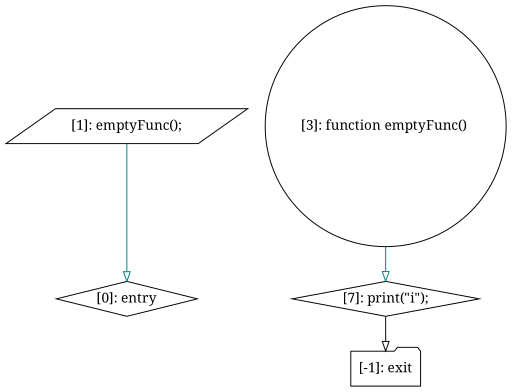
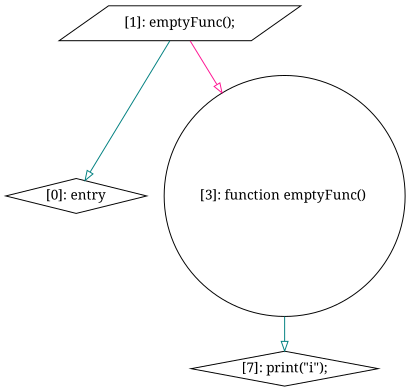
none -> (204, 63)
(386, 369) -> none
